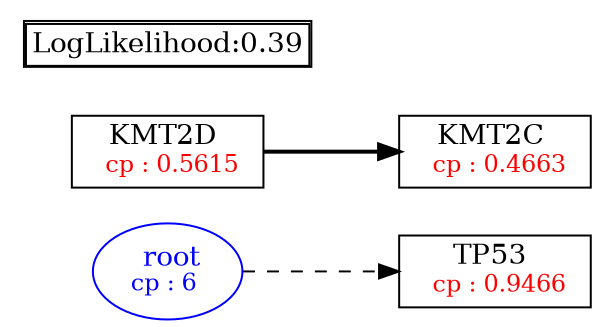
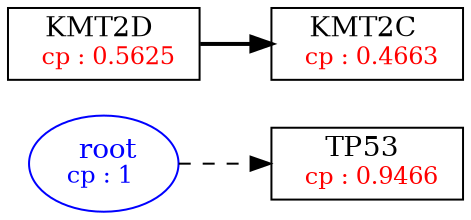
(168, 44) -> none
(173, 165) -> (109, 57)
(168, 283) -> (104, 176)
